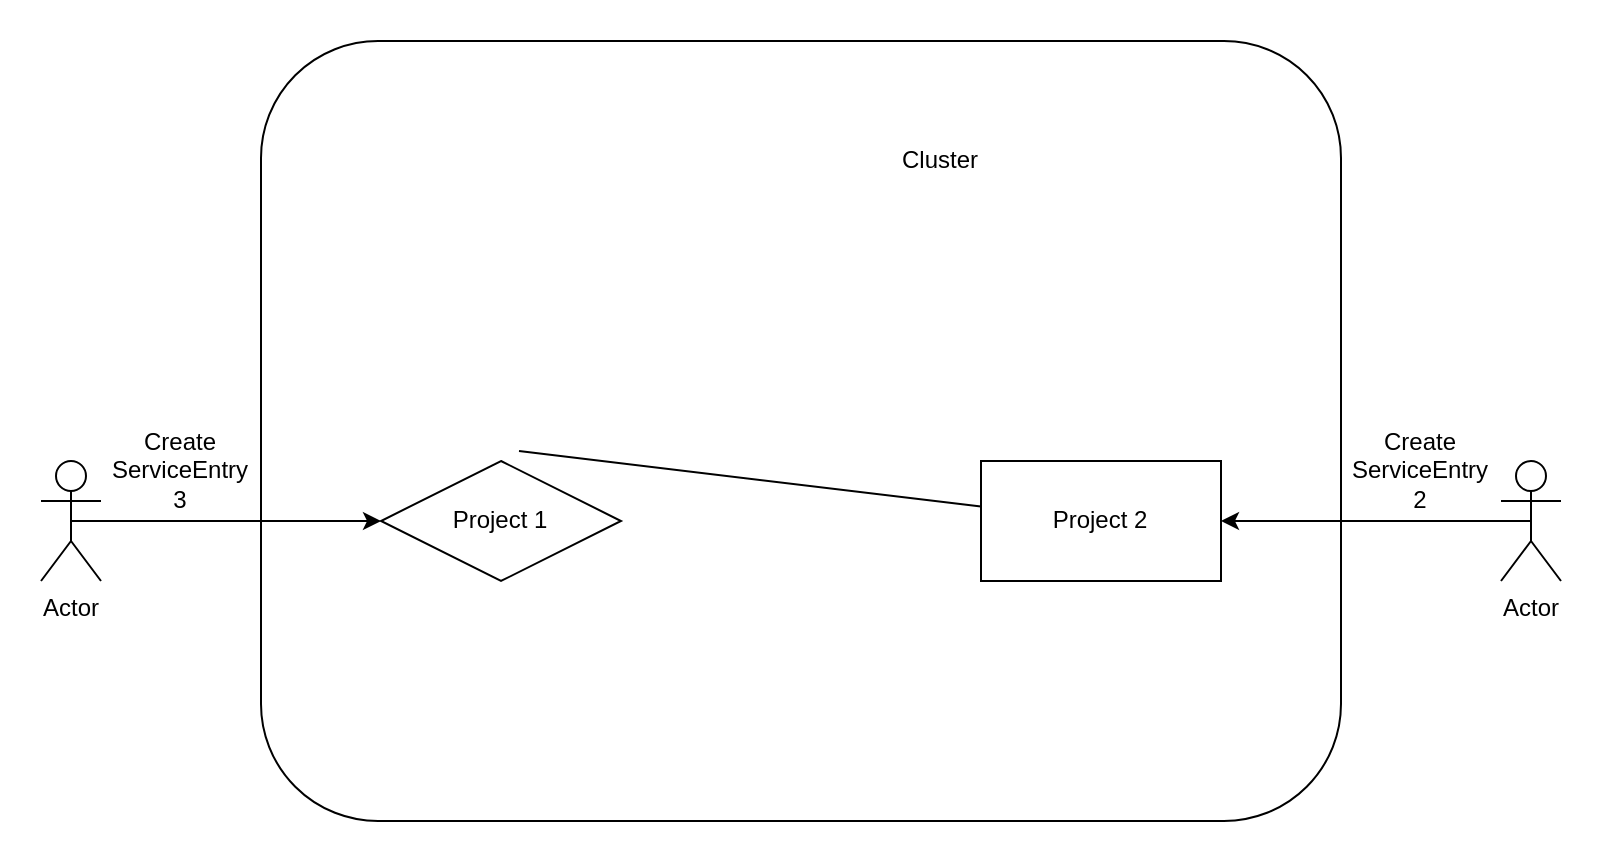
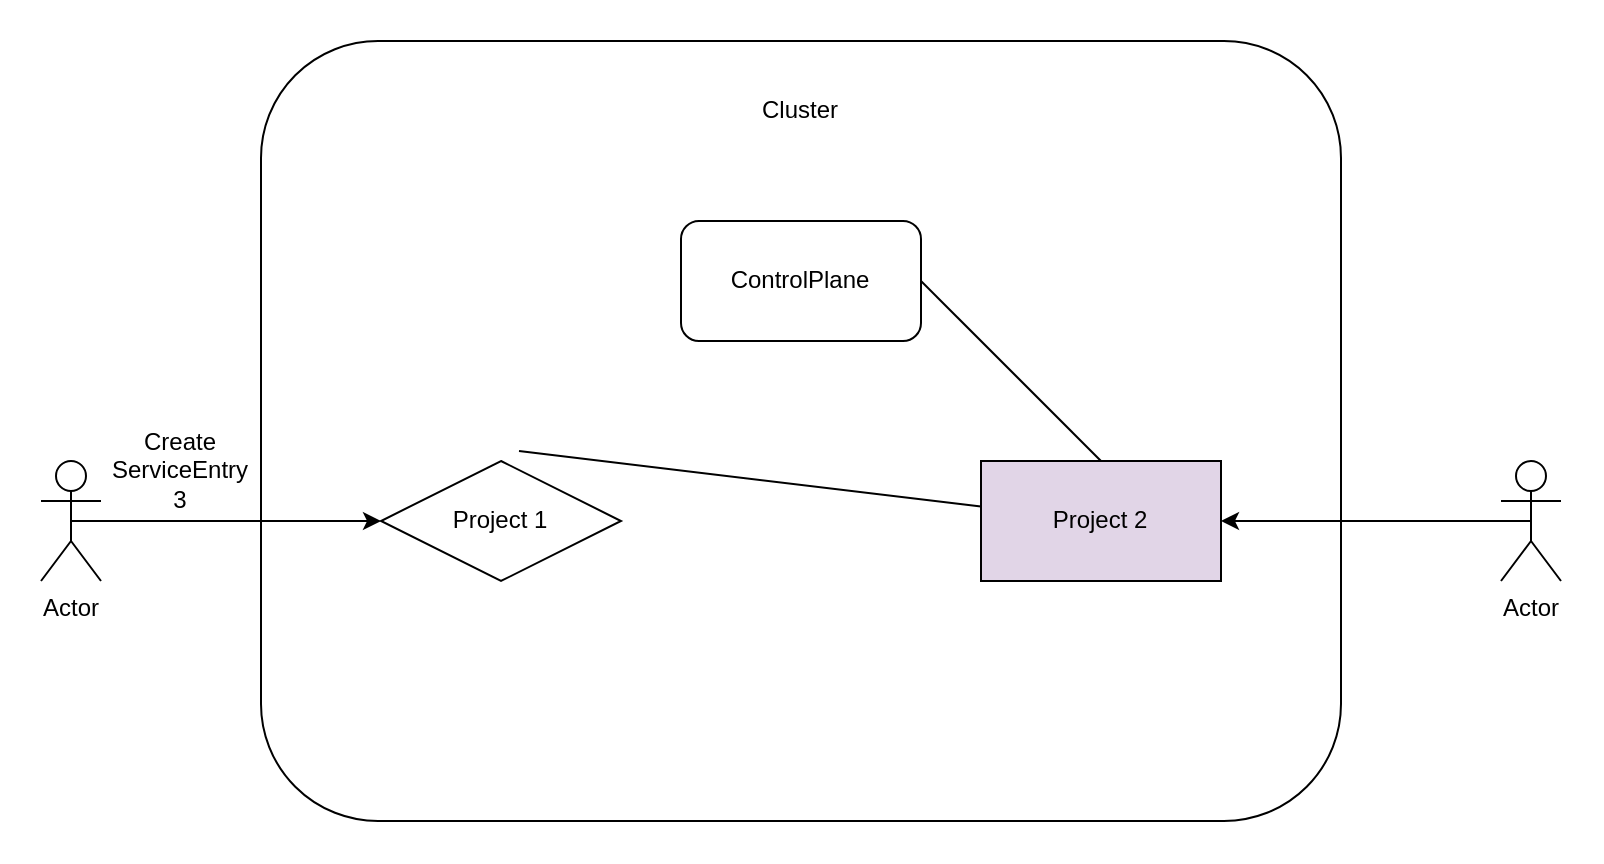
(941, 161) -> (801, 111)
none -> (801, 281)
none -> (1011, 371)
(1421, 471) -> none
(1101, 521) -> (1101, 521)
